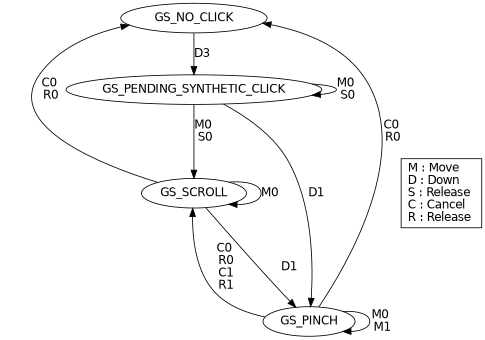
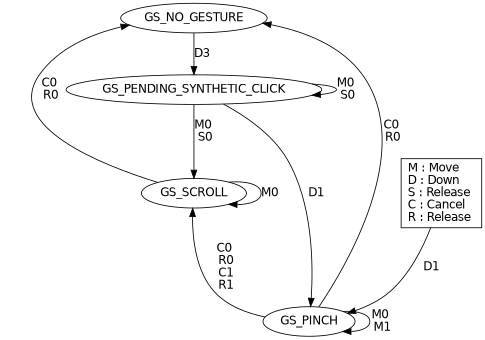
(194, 18) -> (194, 18)
(247, 255) -> (403, 278)
